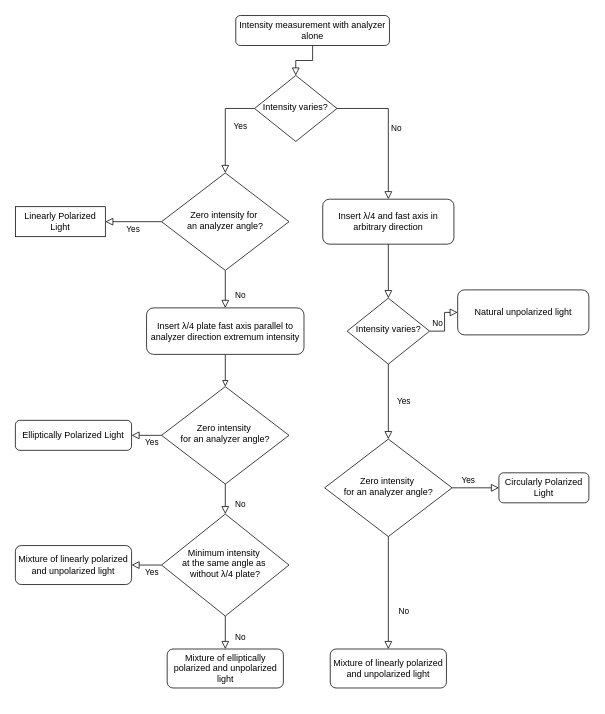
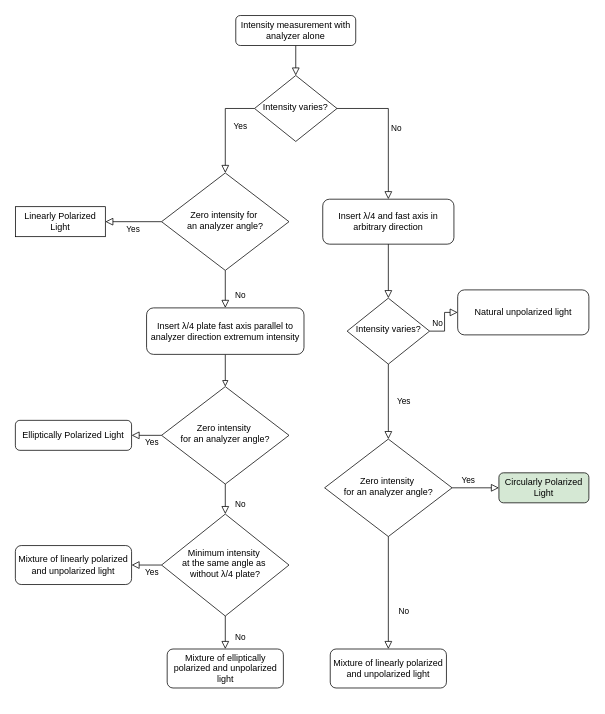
(313, 30) -> (296, 30)
(544, 488) -> (544, 488)
